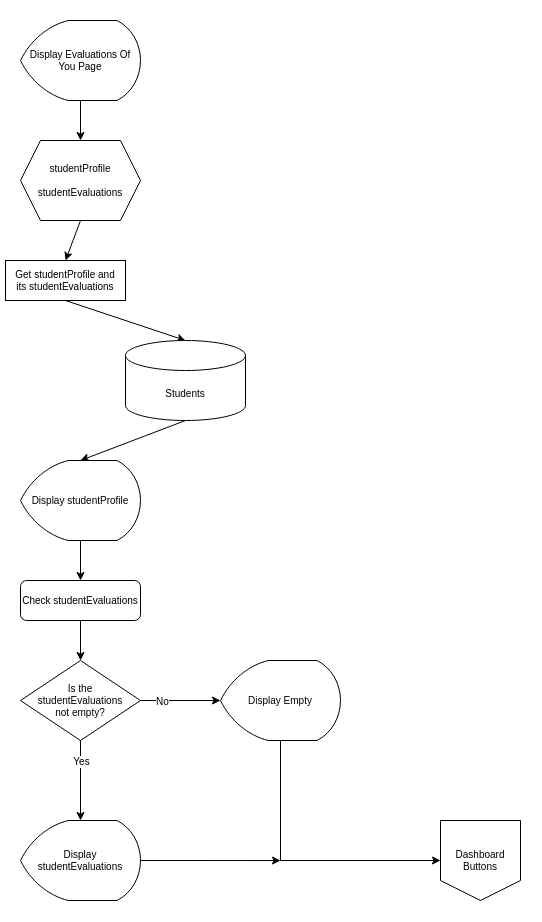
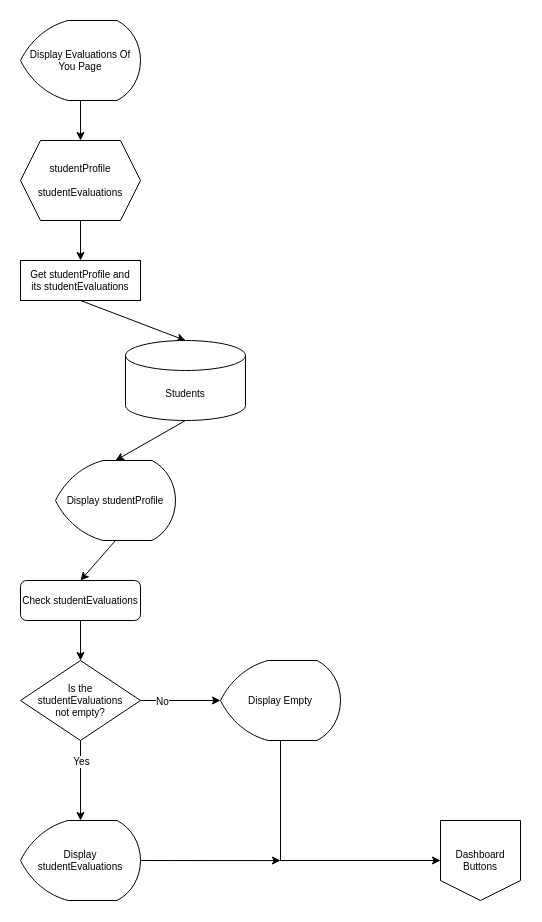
(66, 281) -> (81, 281)
(81, 501) -> (116, 501)
